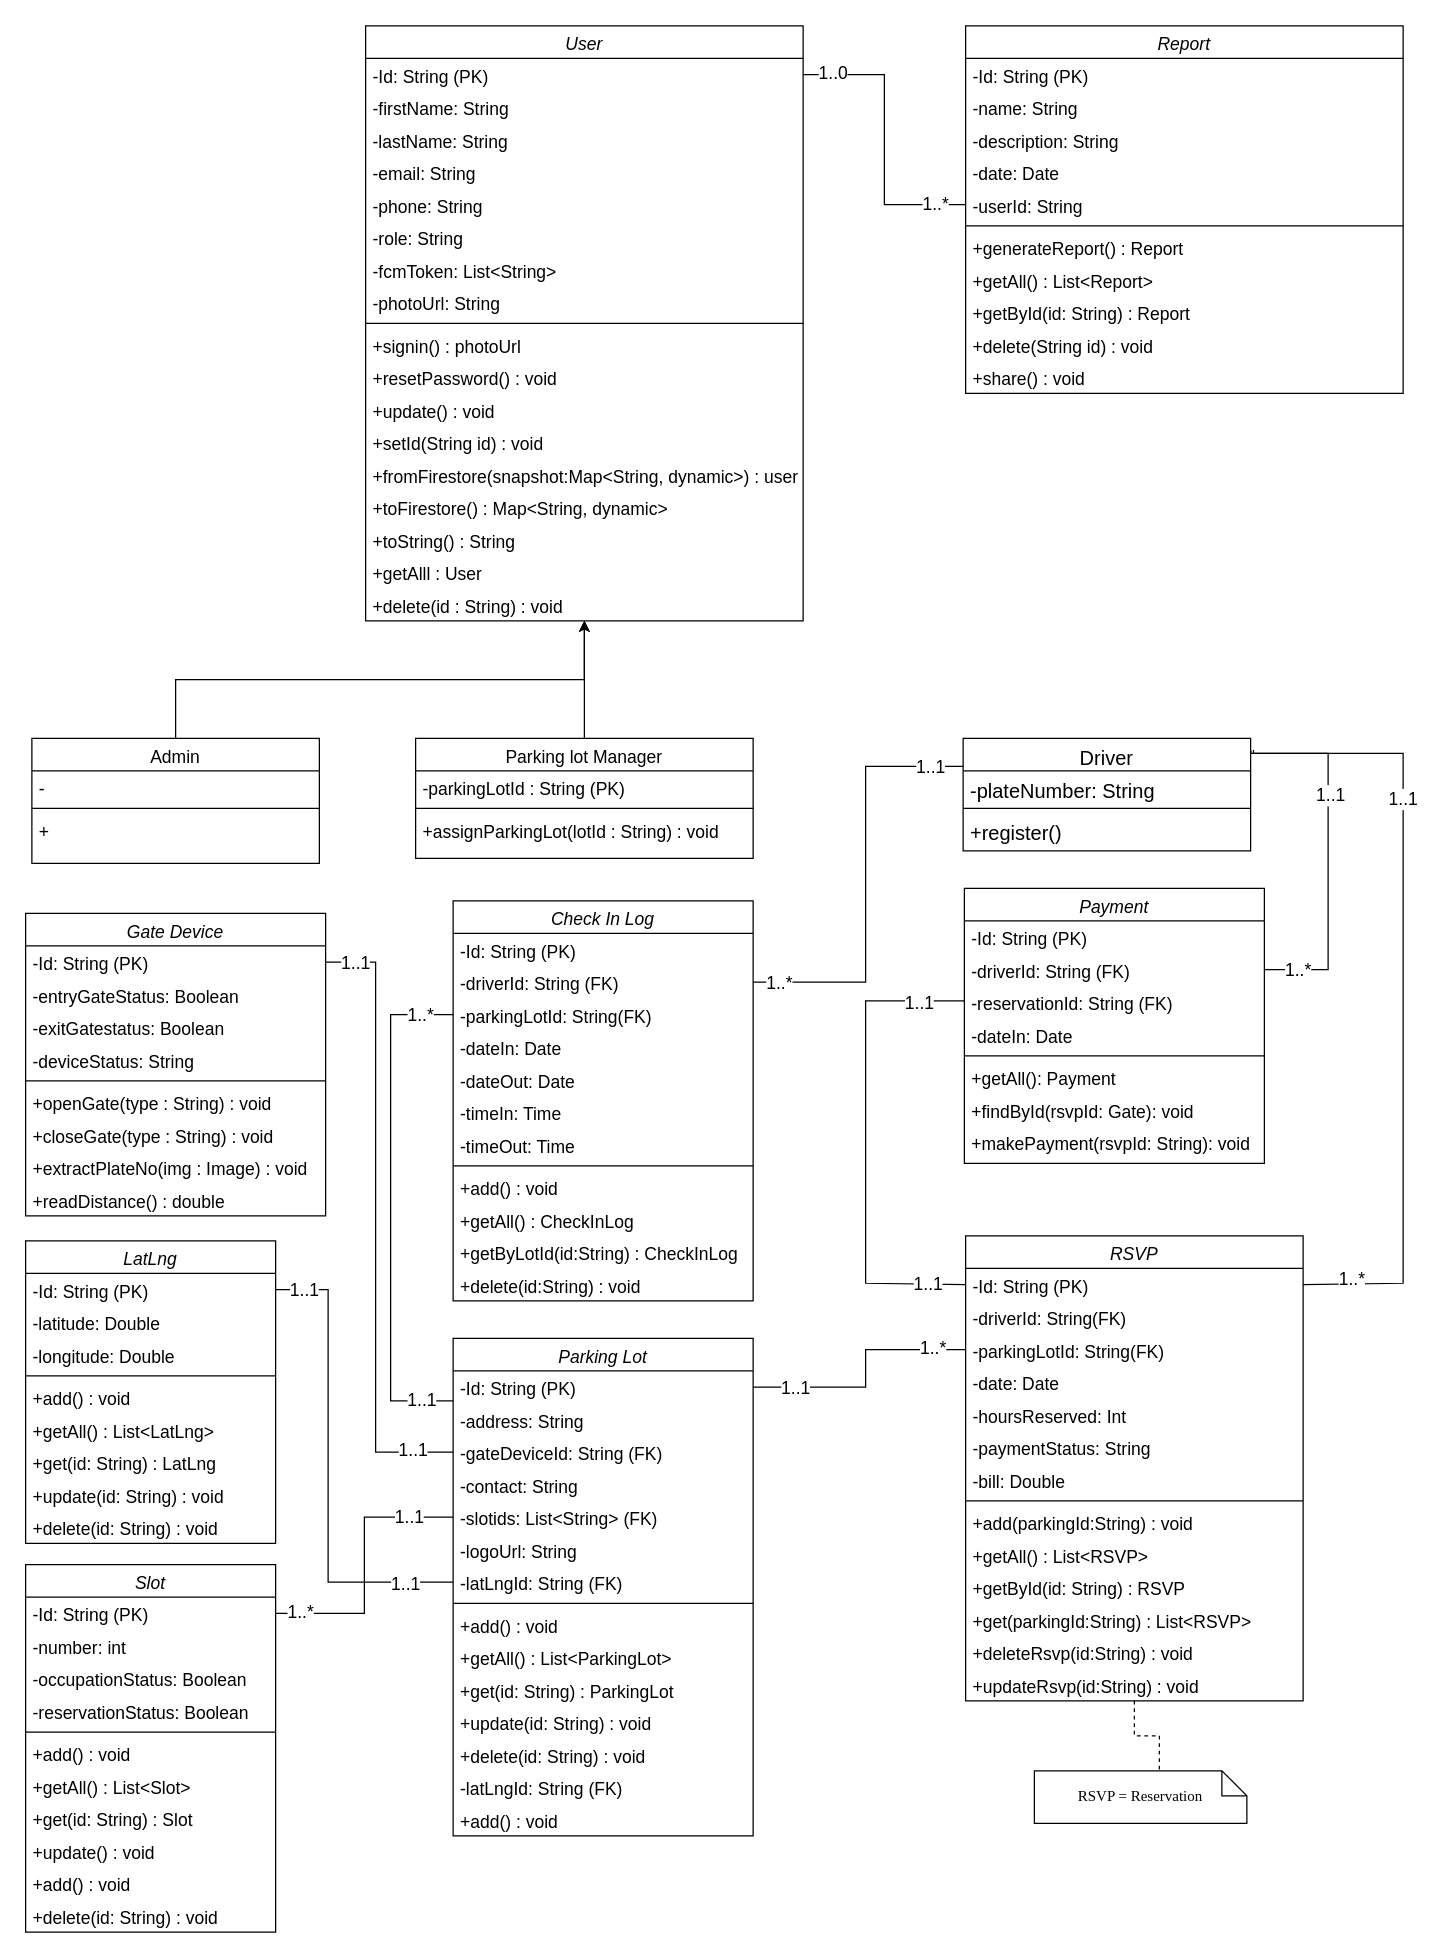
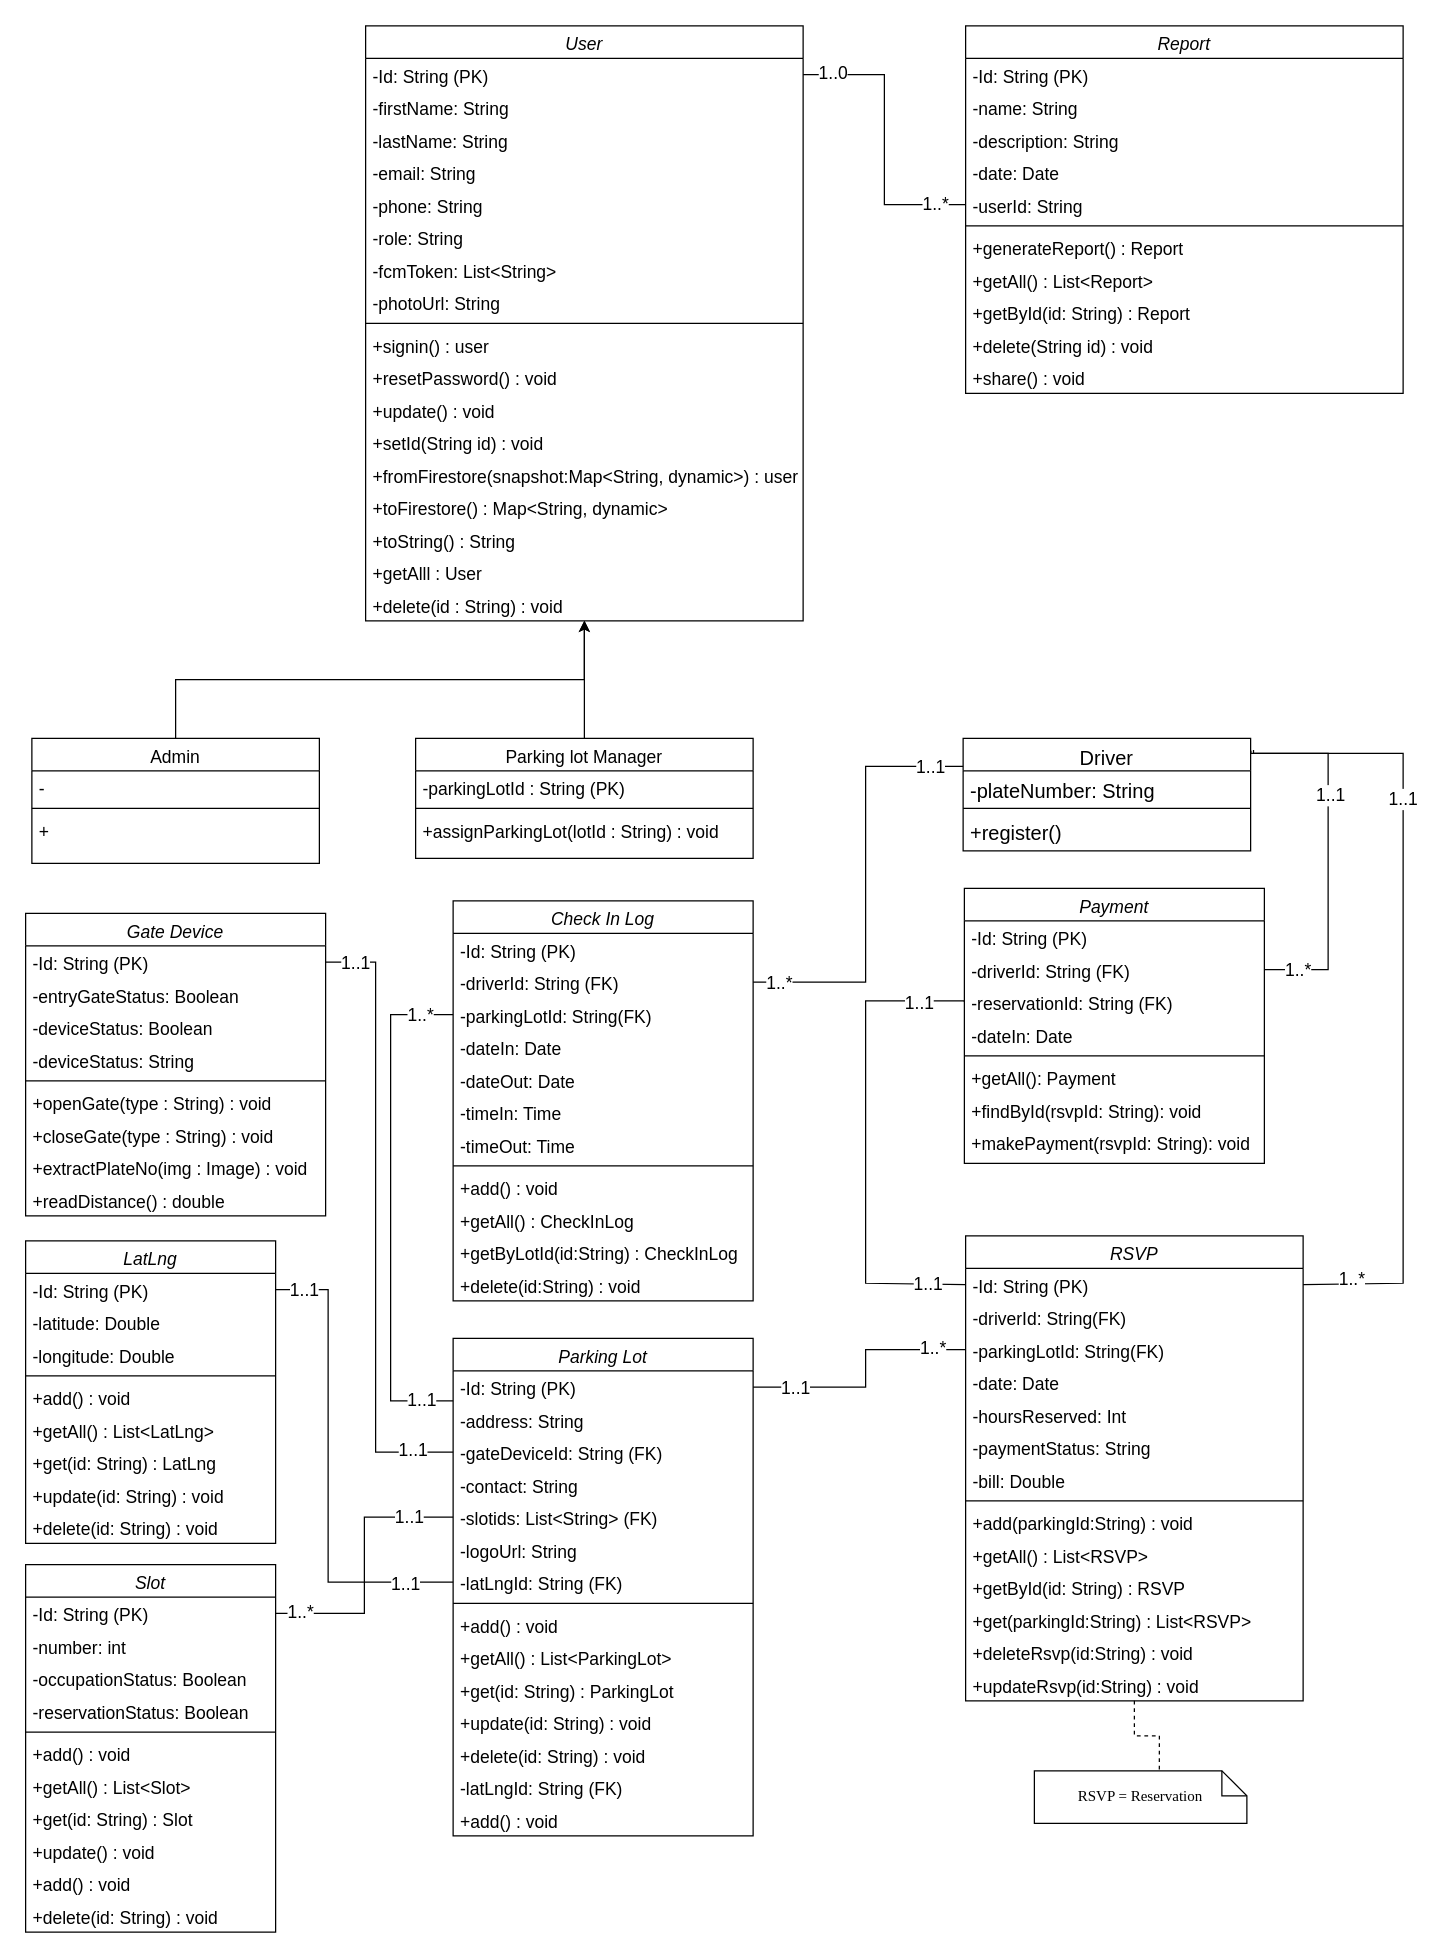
(457, 347) -> (440, 347)
(141, 1029) -> (131, 1029)
(1100, 1112) -> (1107, 1112)
